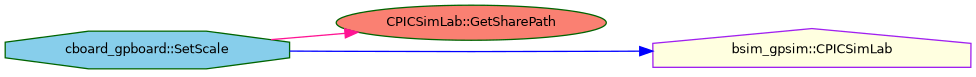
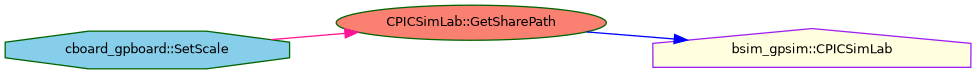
(465, 52) -> (630, 35)
